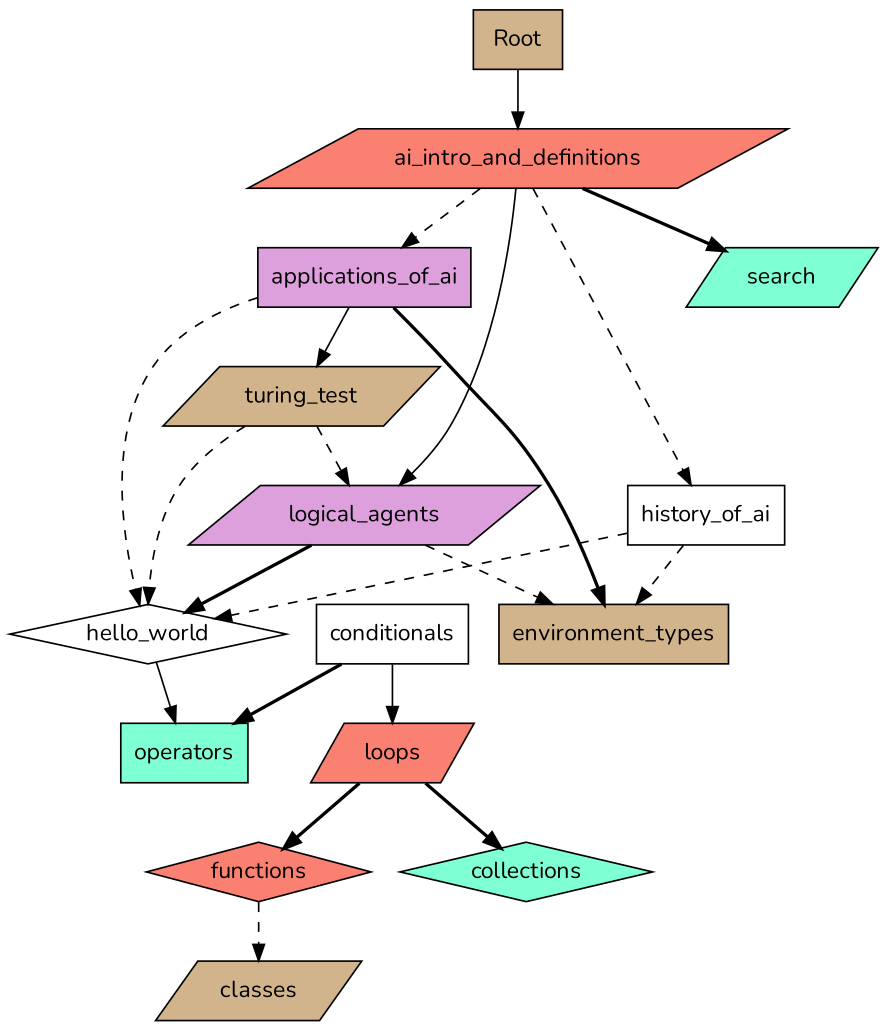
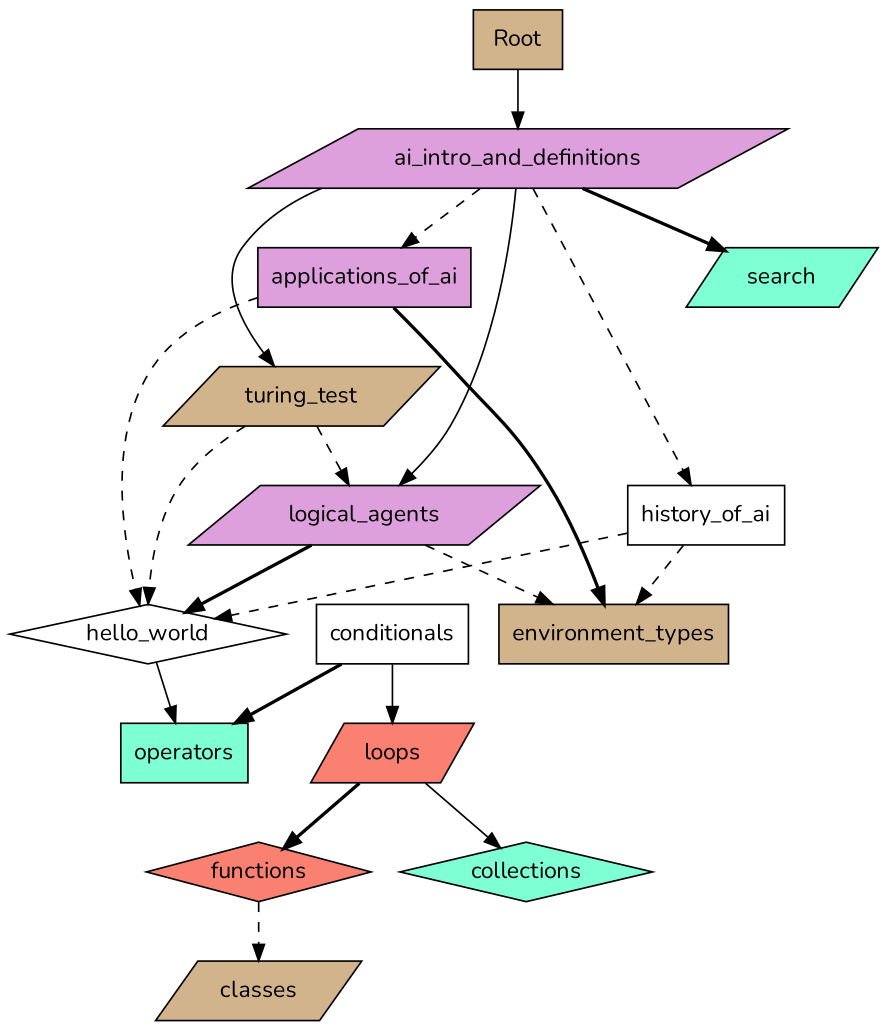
(518, 159) -> (518, 159)
(337, 330) -> (239, 254)
(457, 810) -> (457, 810)
